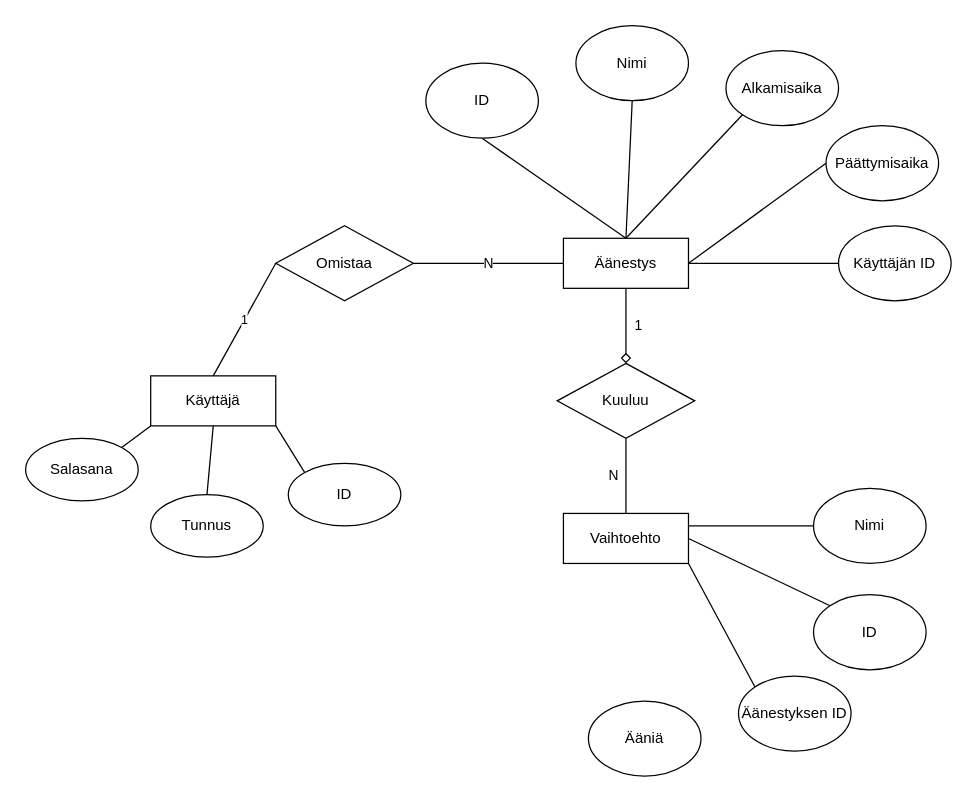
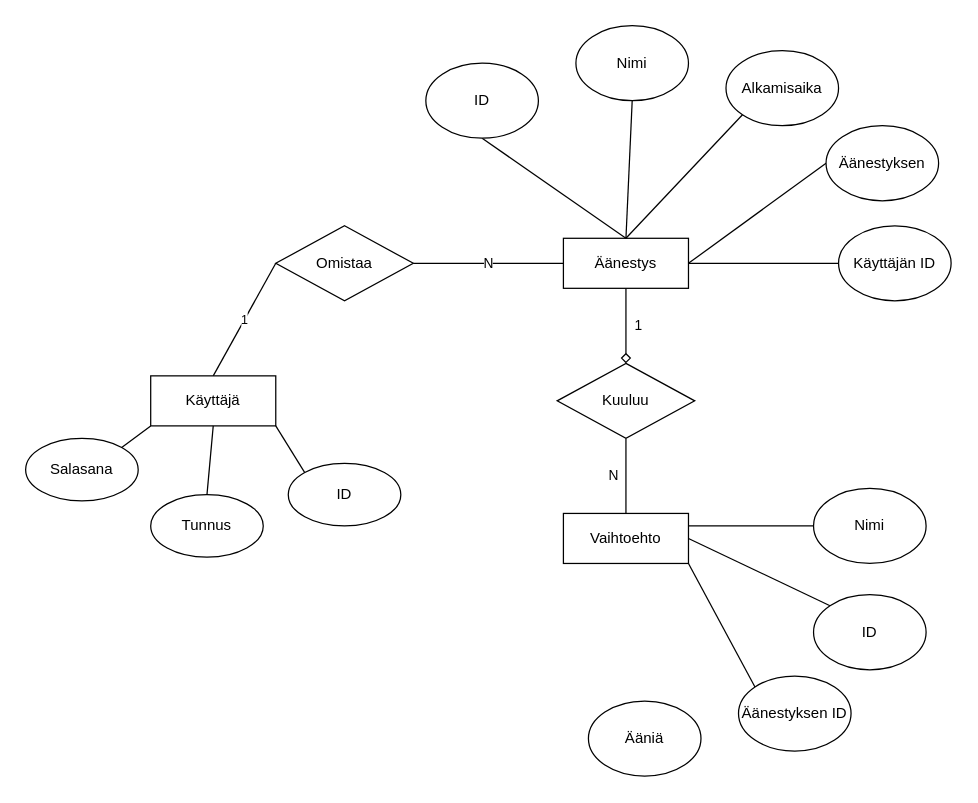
(882, 163) -> (882, 163)
